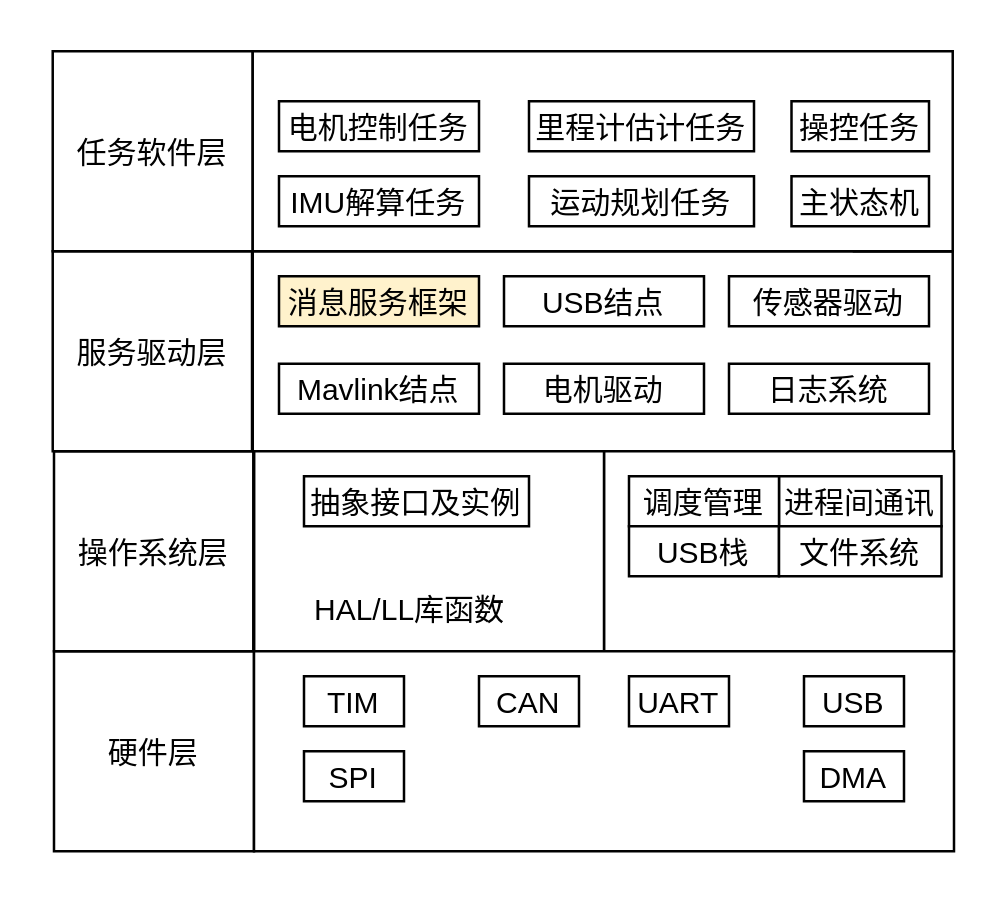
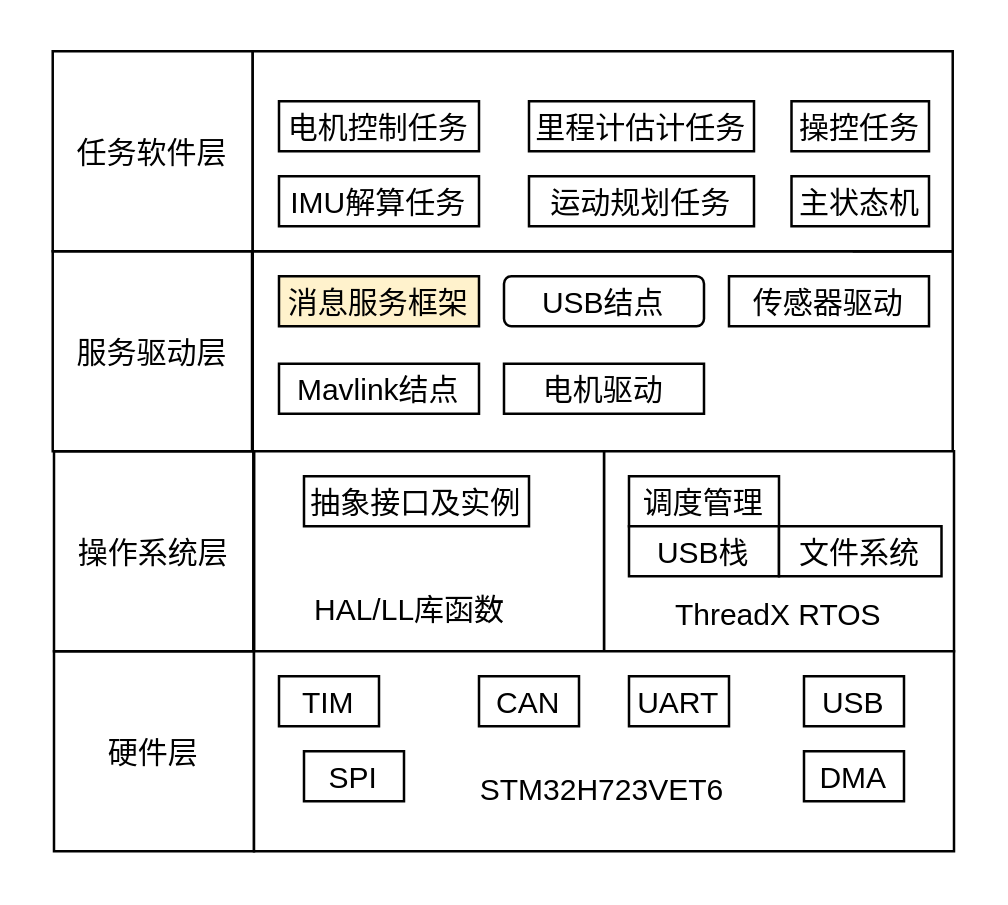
(604, 301) -> (604, 301)
(829, 389) -> none
(860, 501) -> none
none -> (779, 614)
(354, 701) -> (329, 701)
none -> (602, 789)
